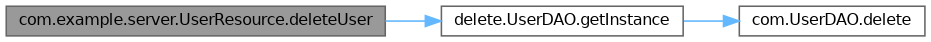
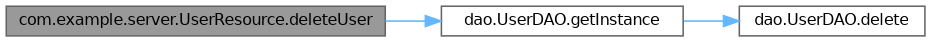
(562, 21) -> (562, 21)
(832, 21) -> (832, 21)
